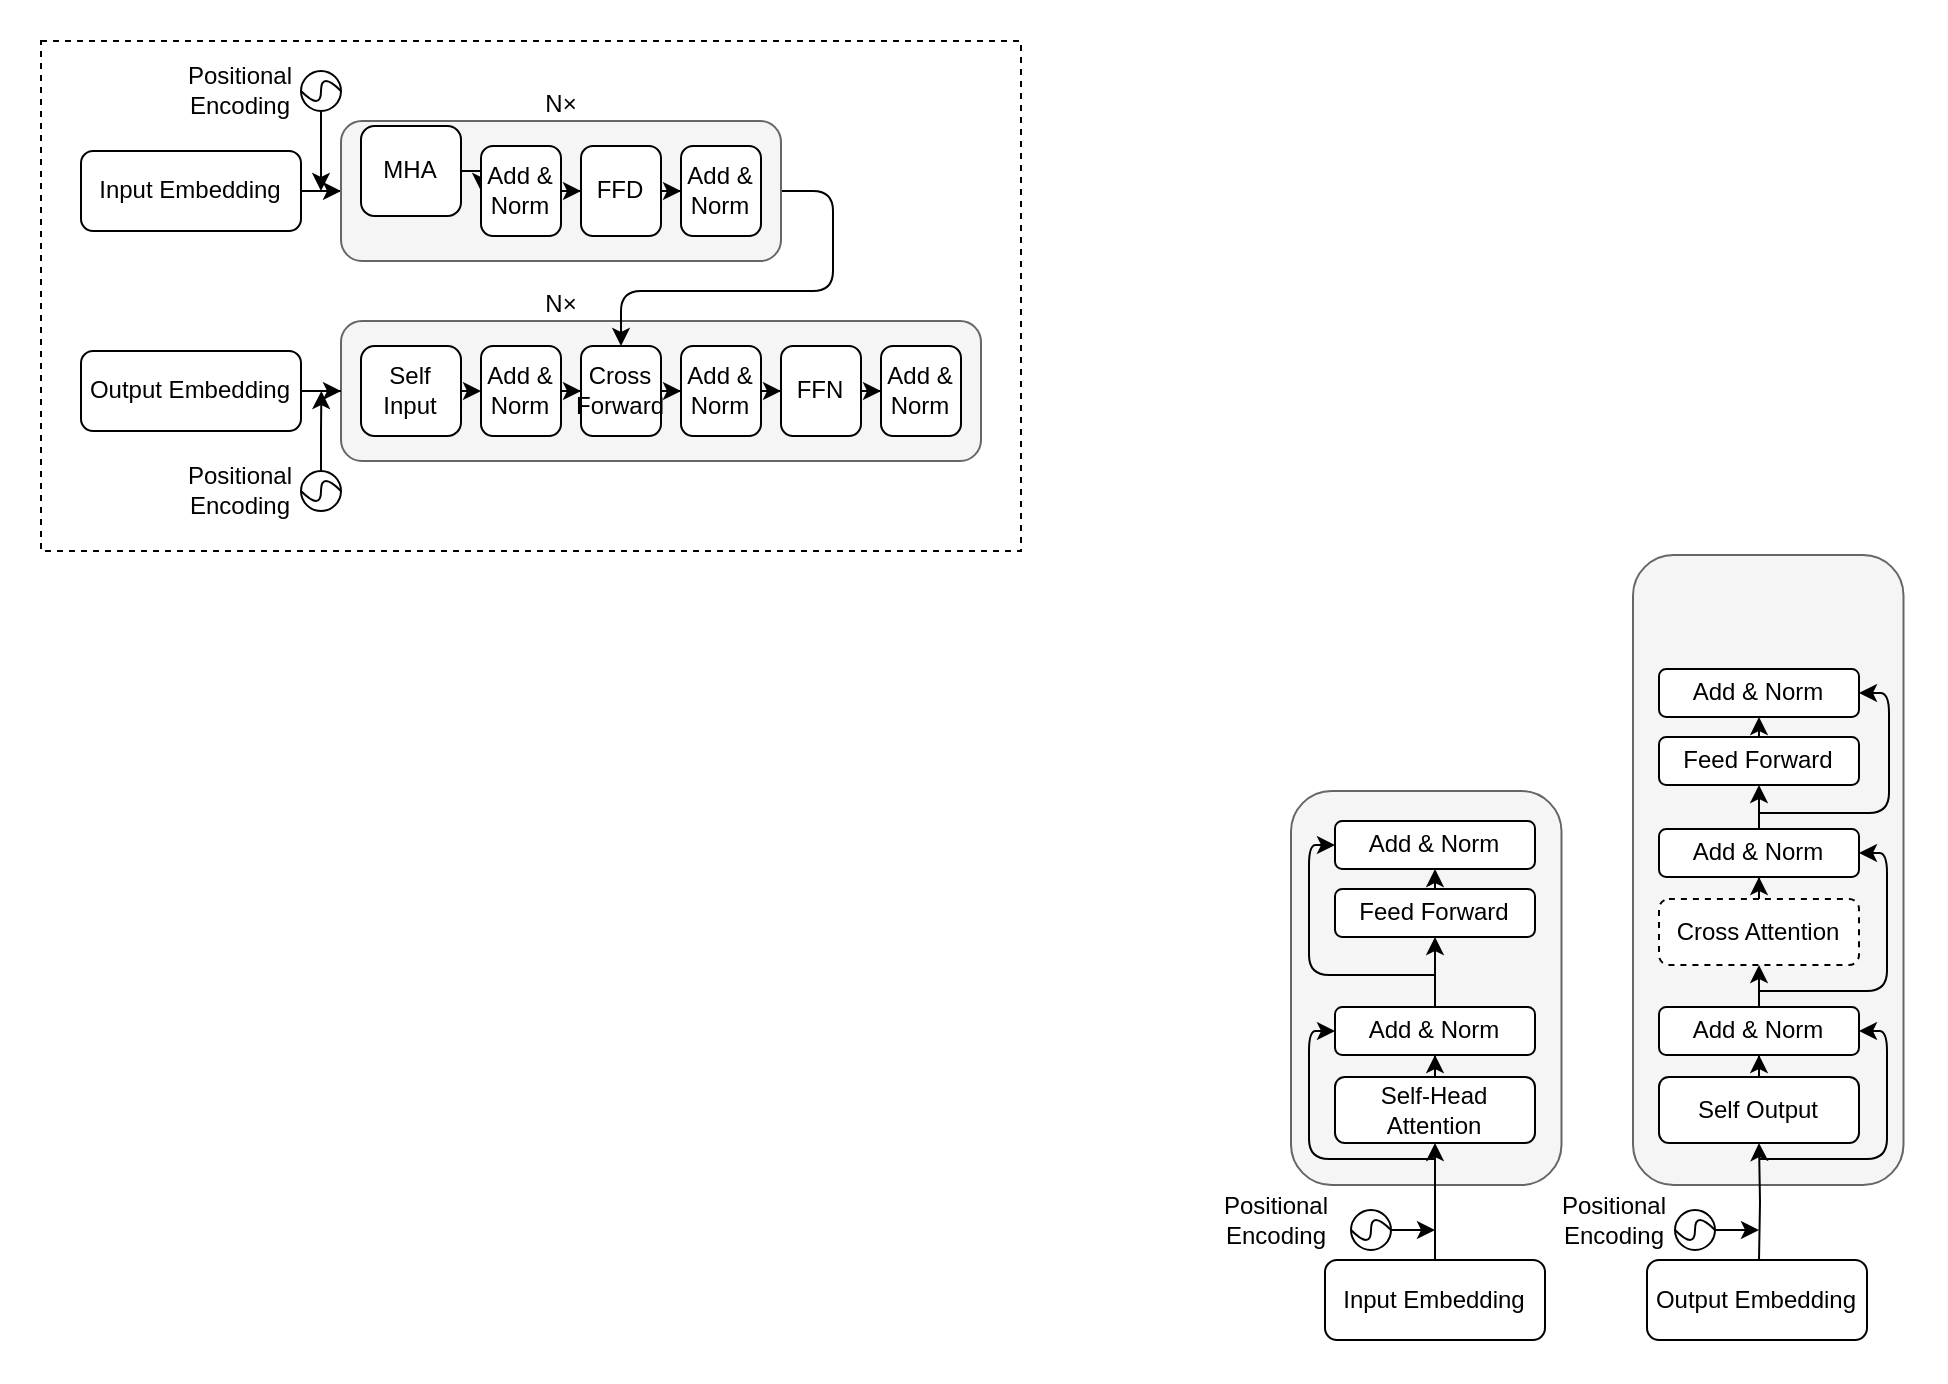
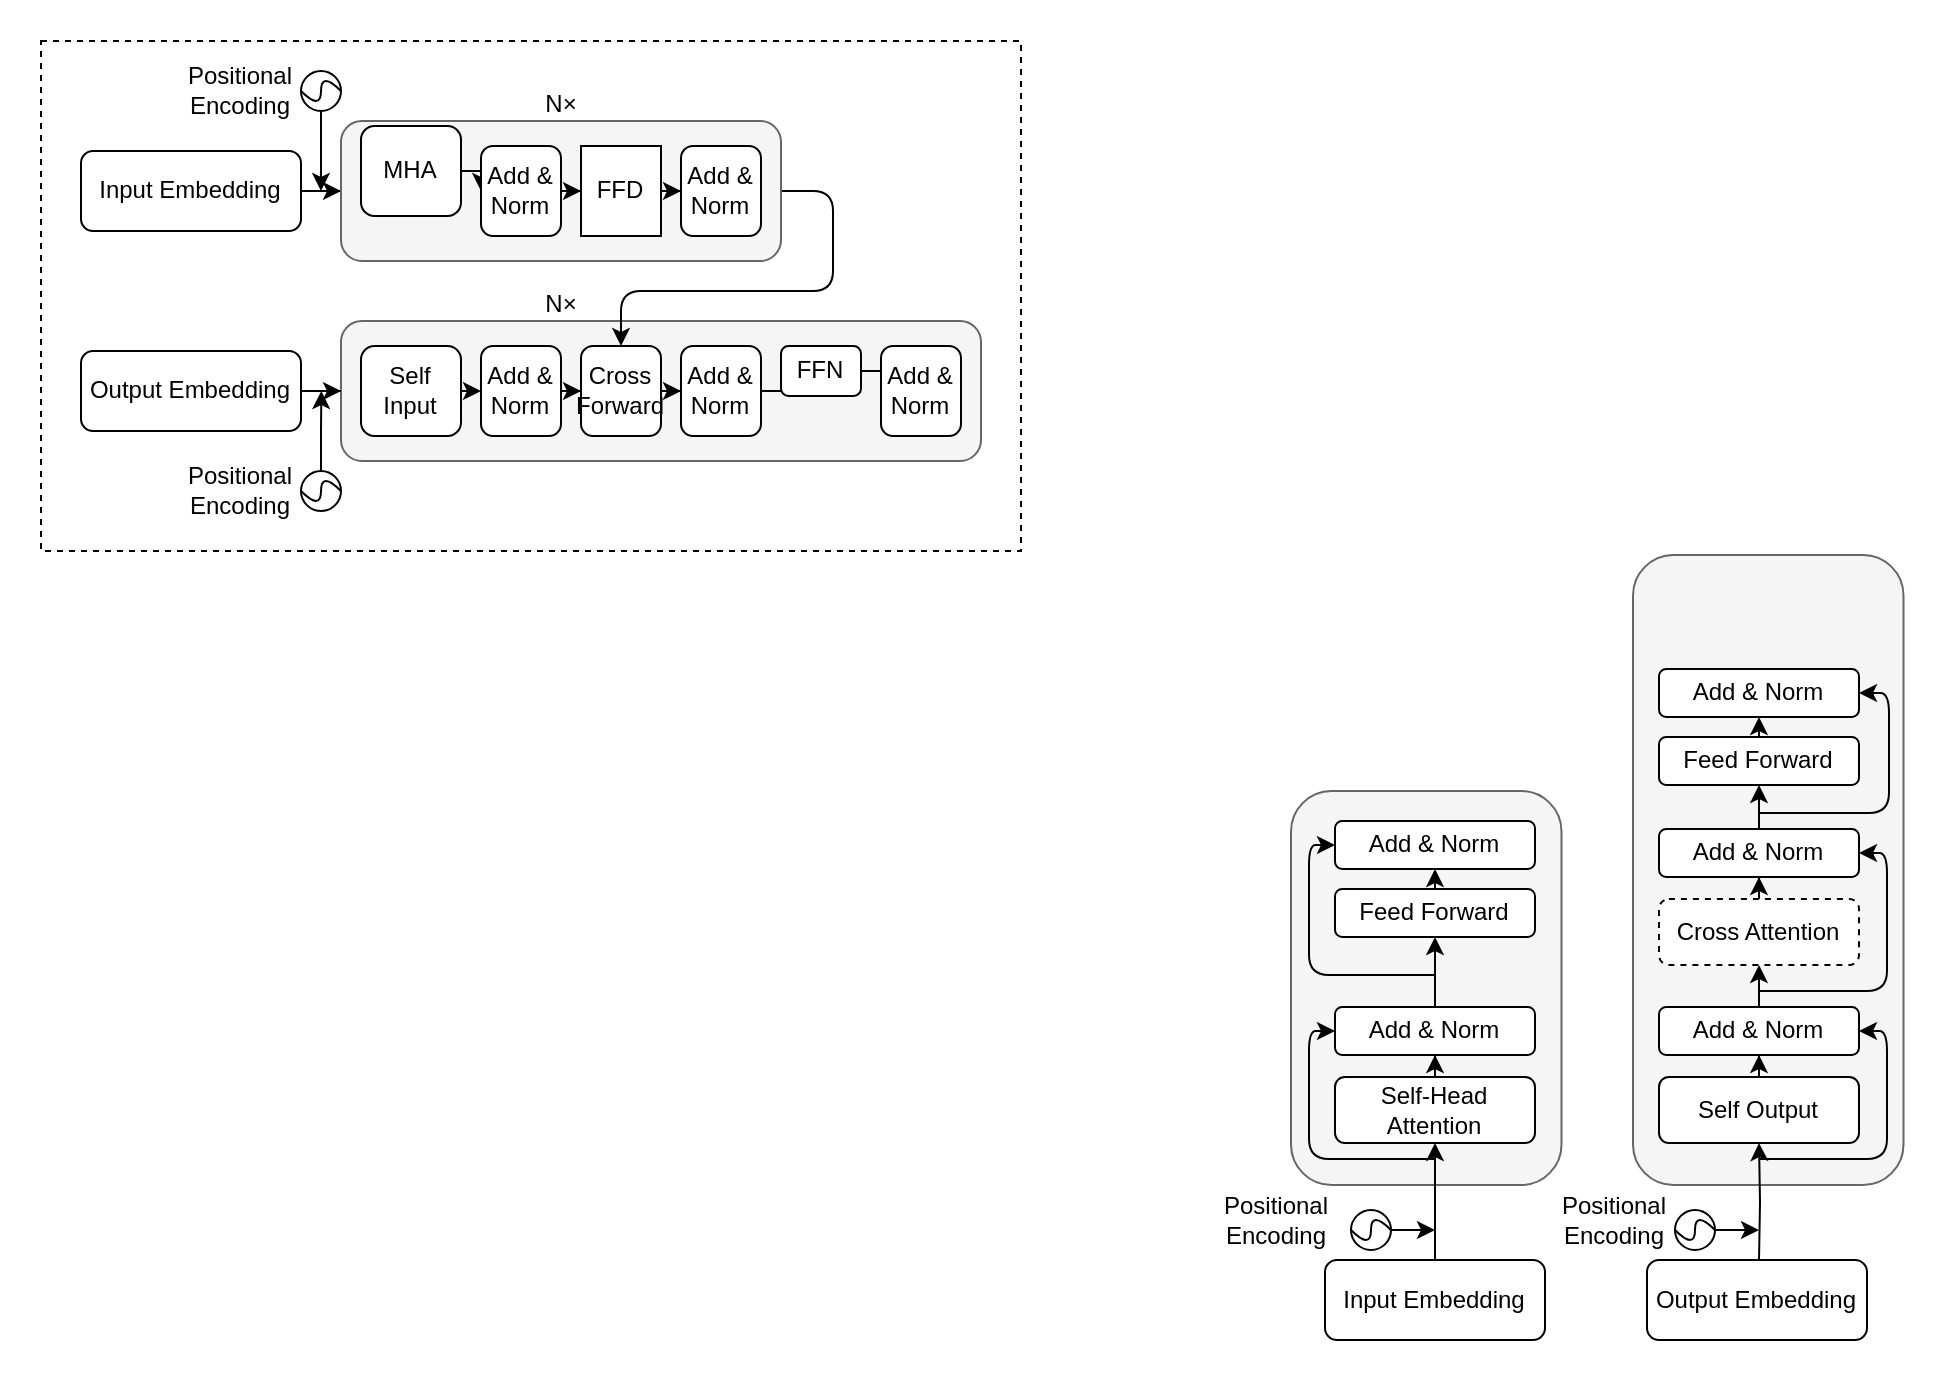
(621, 191) -> (621, 191)
(821, 391) -> (821, 371)
